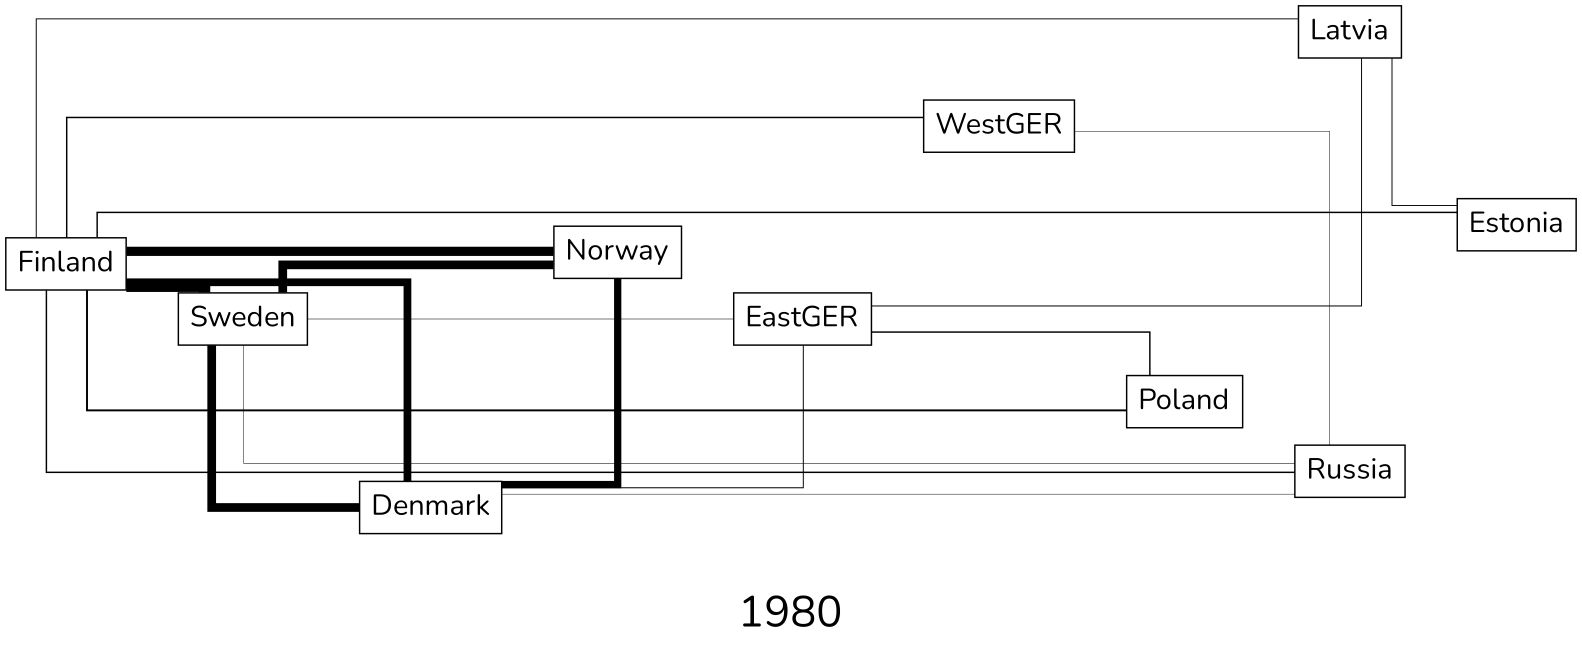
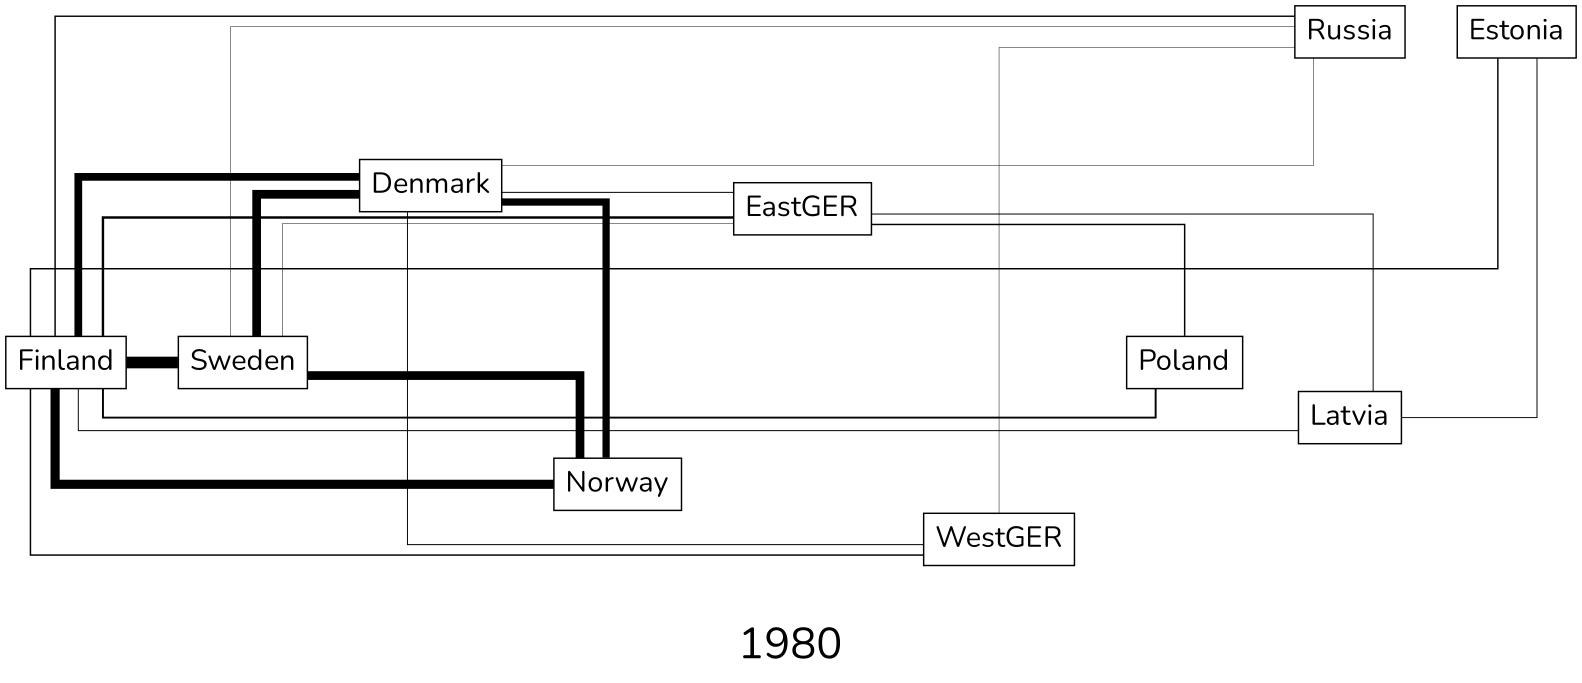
none -> (265, 218)
none -> (499, 545)
